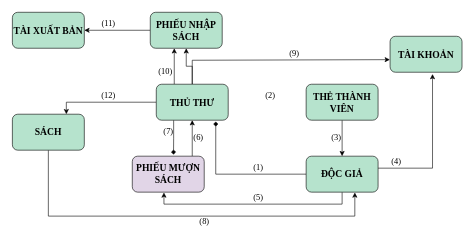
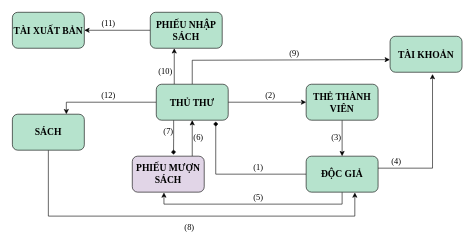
(186, 66) -> (300, 102)
(204, 222) -> (189, 228)
